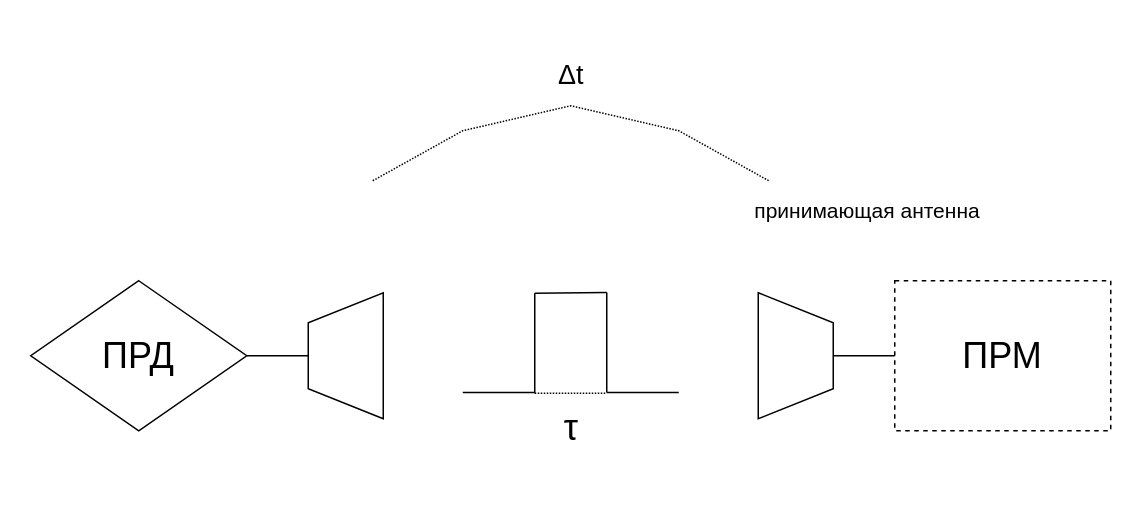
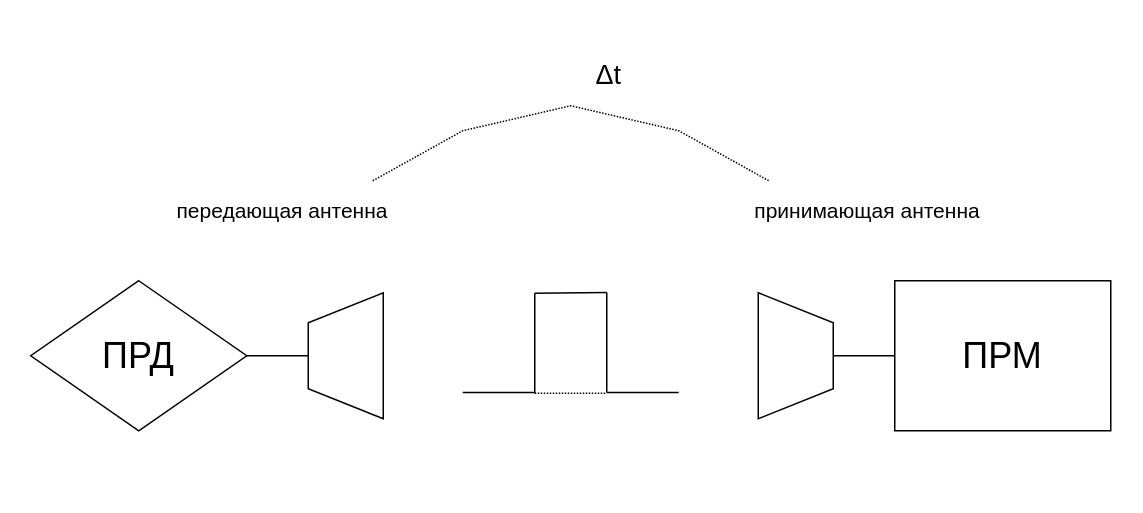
(571, 76) -> (608, 76)
none -> (283, 206)
(1003, 356) -> (1003, 356)
(571, 428) -> none
